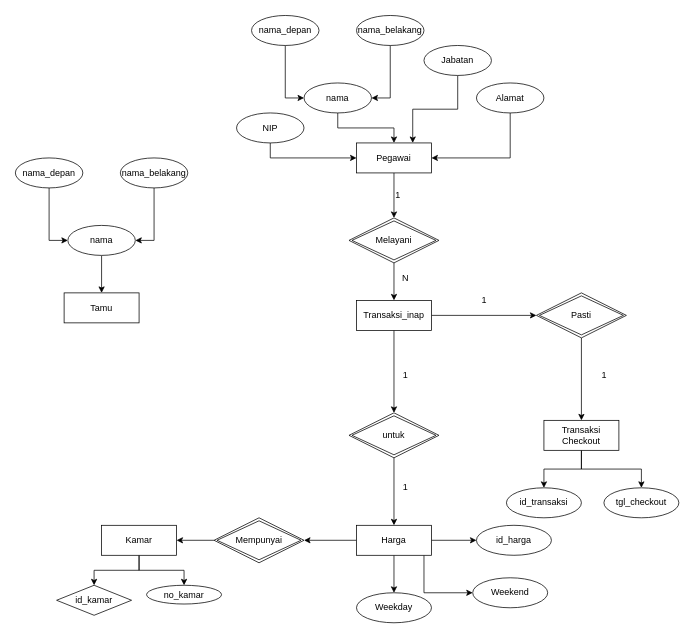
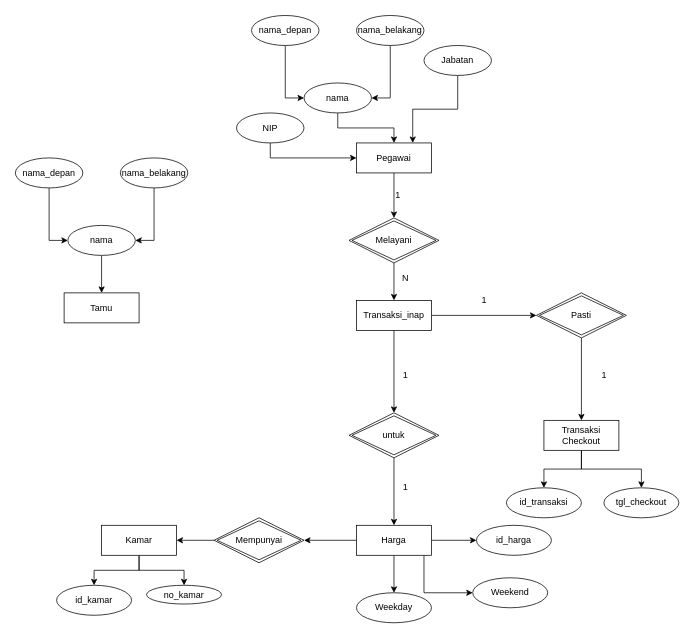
(510, 98) -> none
(510, 137) -> none
(94, 600) -> (94, 600)
